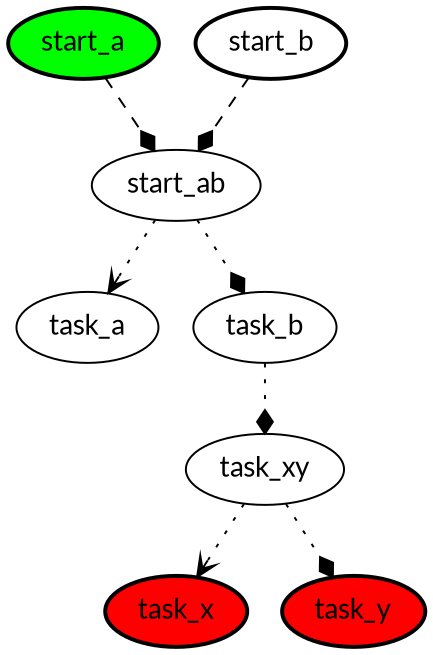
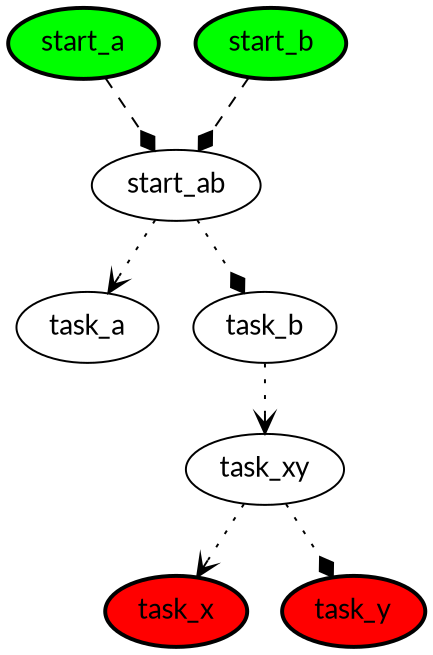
(271, 43) -> (271, 43)
(265, 387) -> (265, 389)
